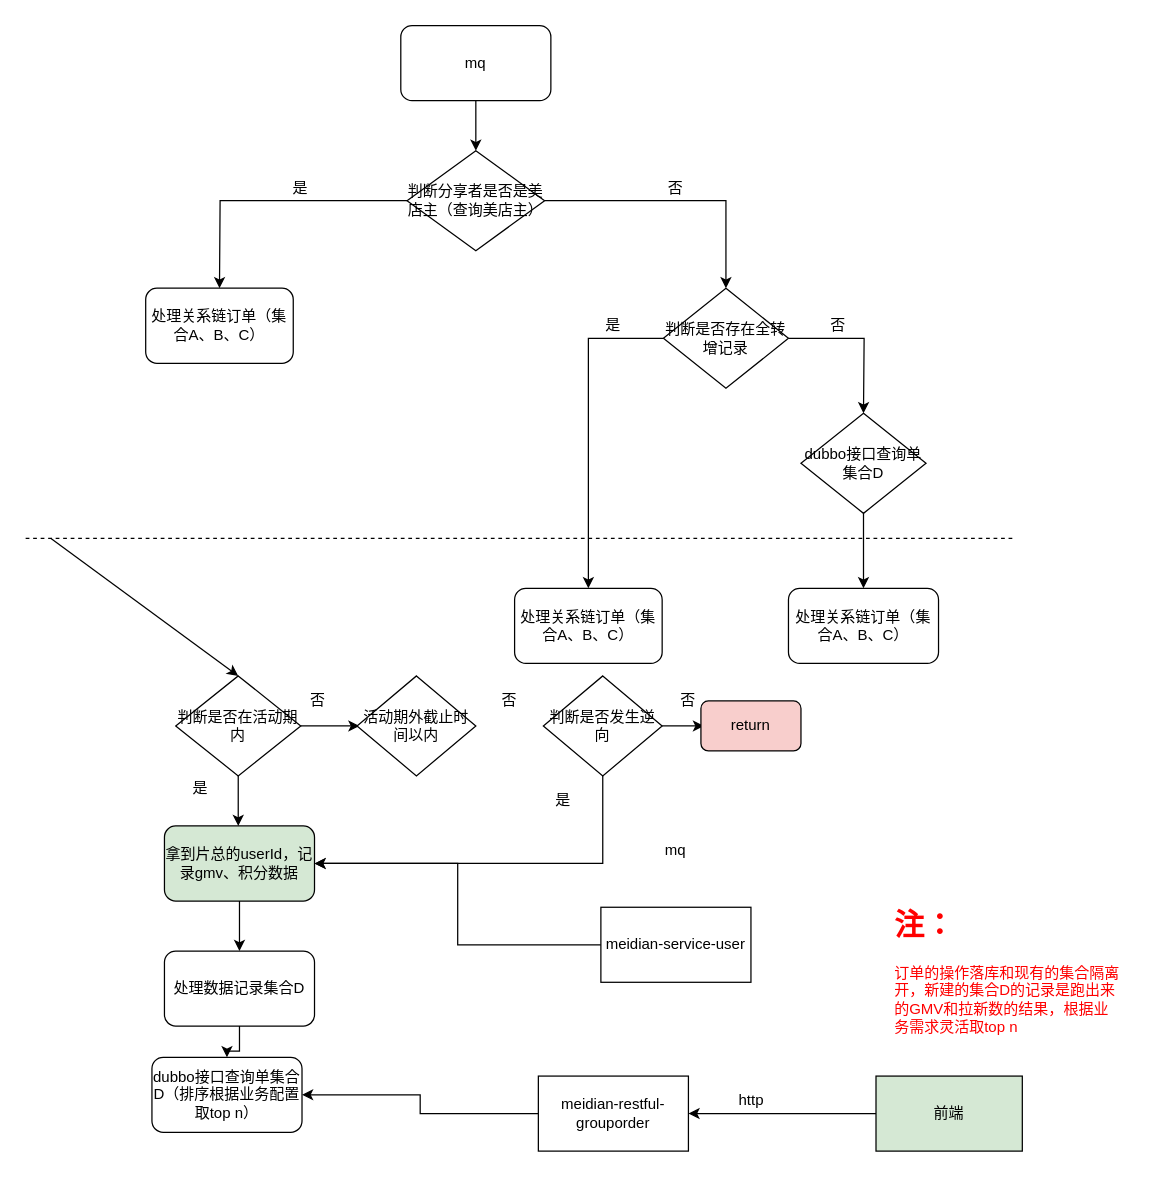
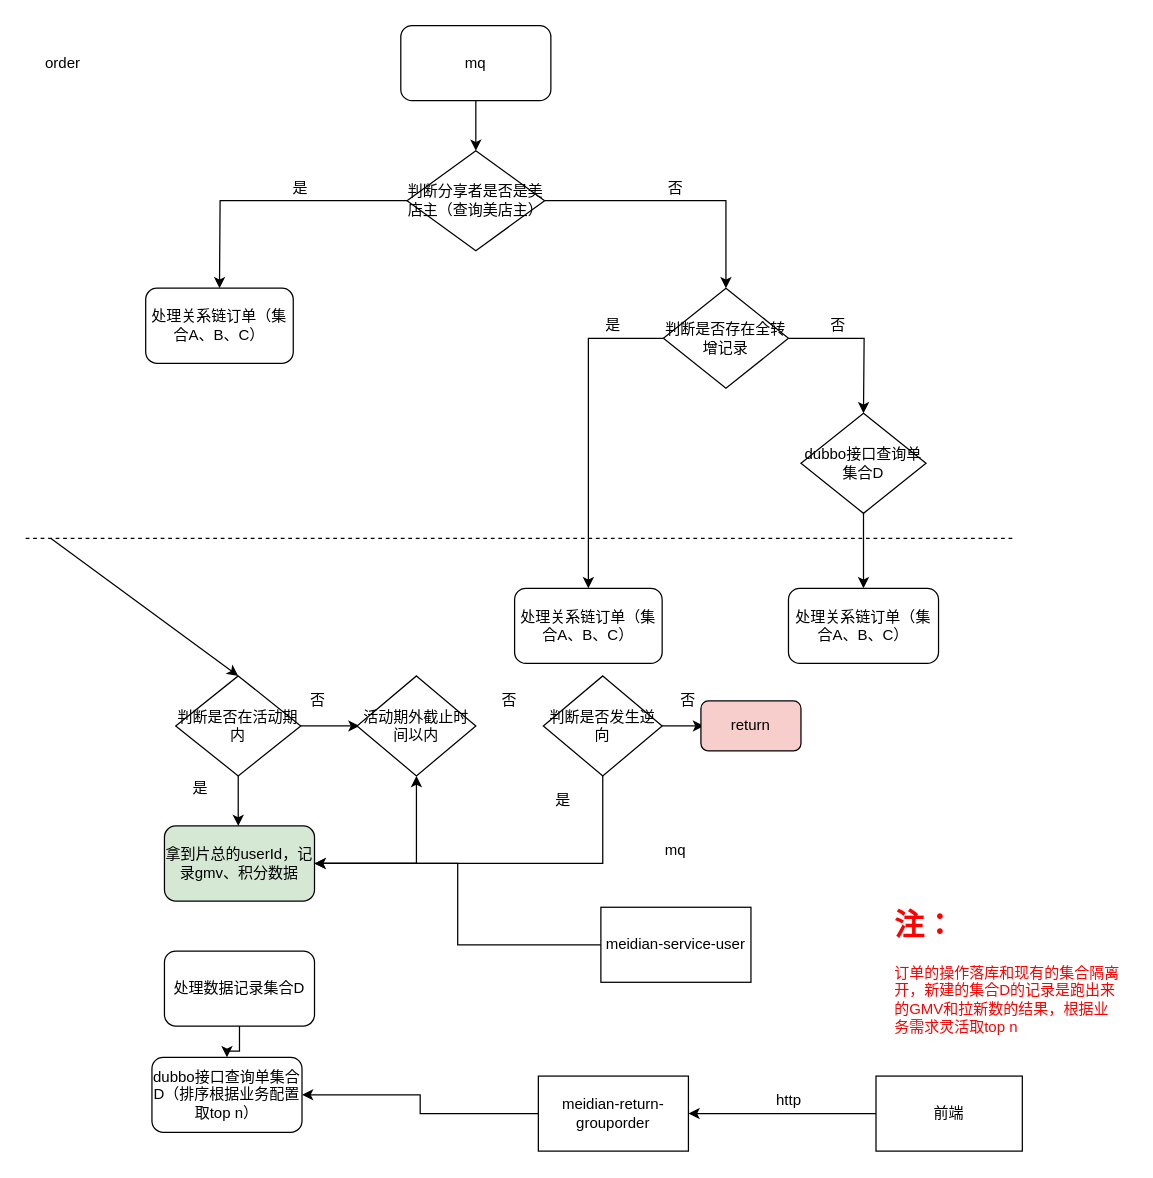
none -> (63, 63)
(239, 922) -> (416, 822)
(751, 1101) -> (788, 1101)
(613, 1113) -> (613, 1113)
(949, 1113) -> (949, 1113)
